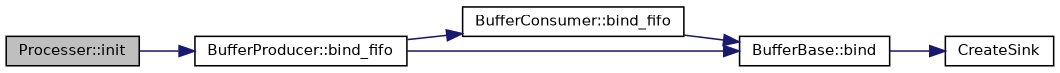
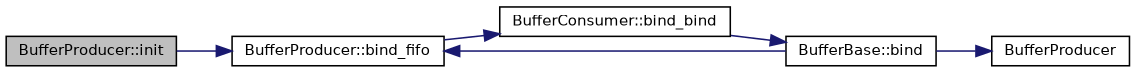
(573, 22) -> (615, 22)
(73, 51) -> (91, 51)
(565, 51) -> (623, 51)
(1000, 51) -> (1061, 51)
